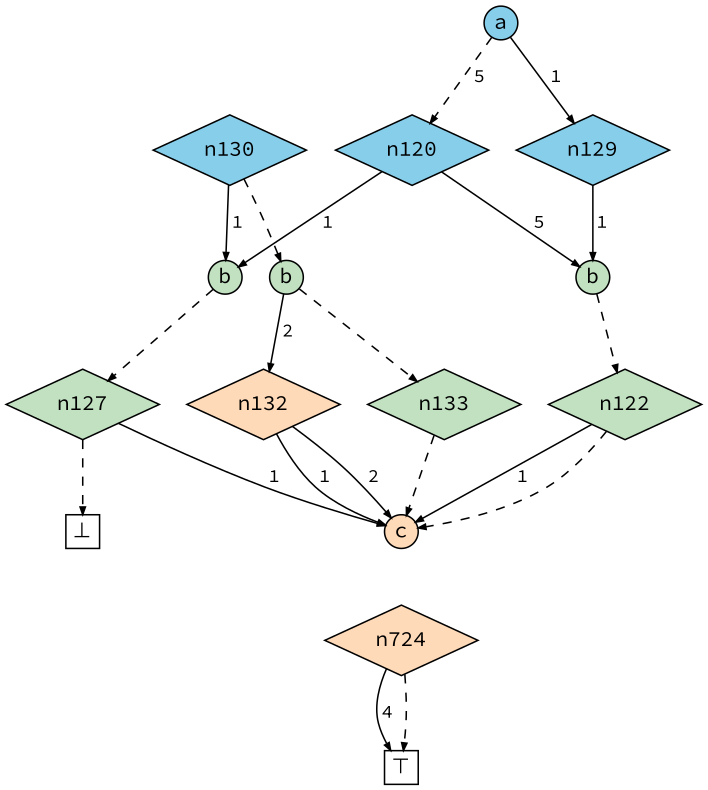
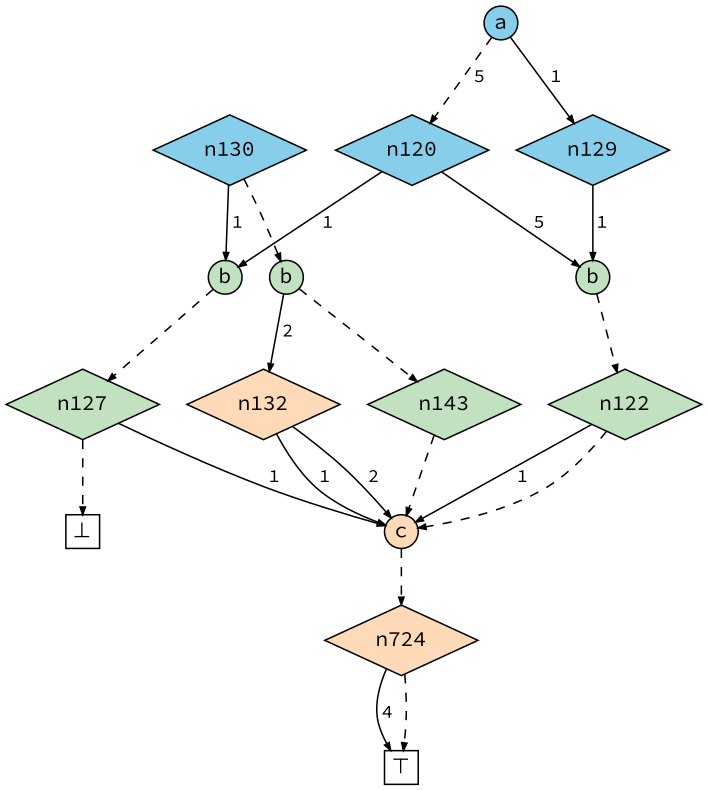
(444, 404) -> (444, 404)
none -> (401, 573)
